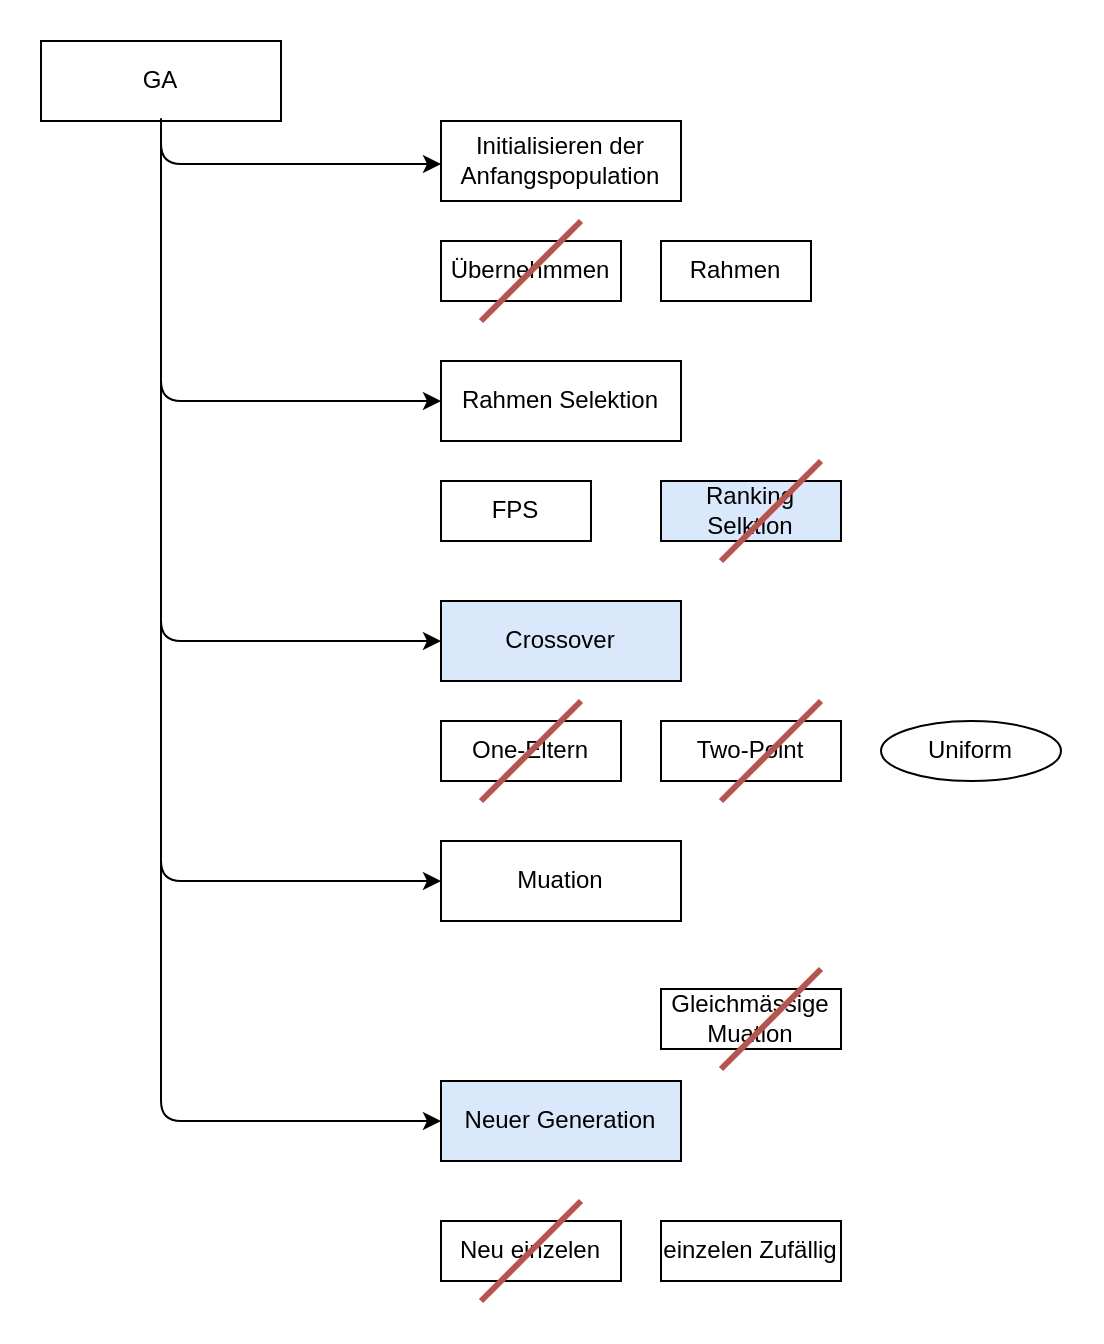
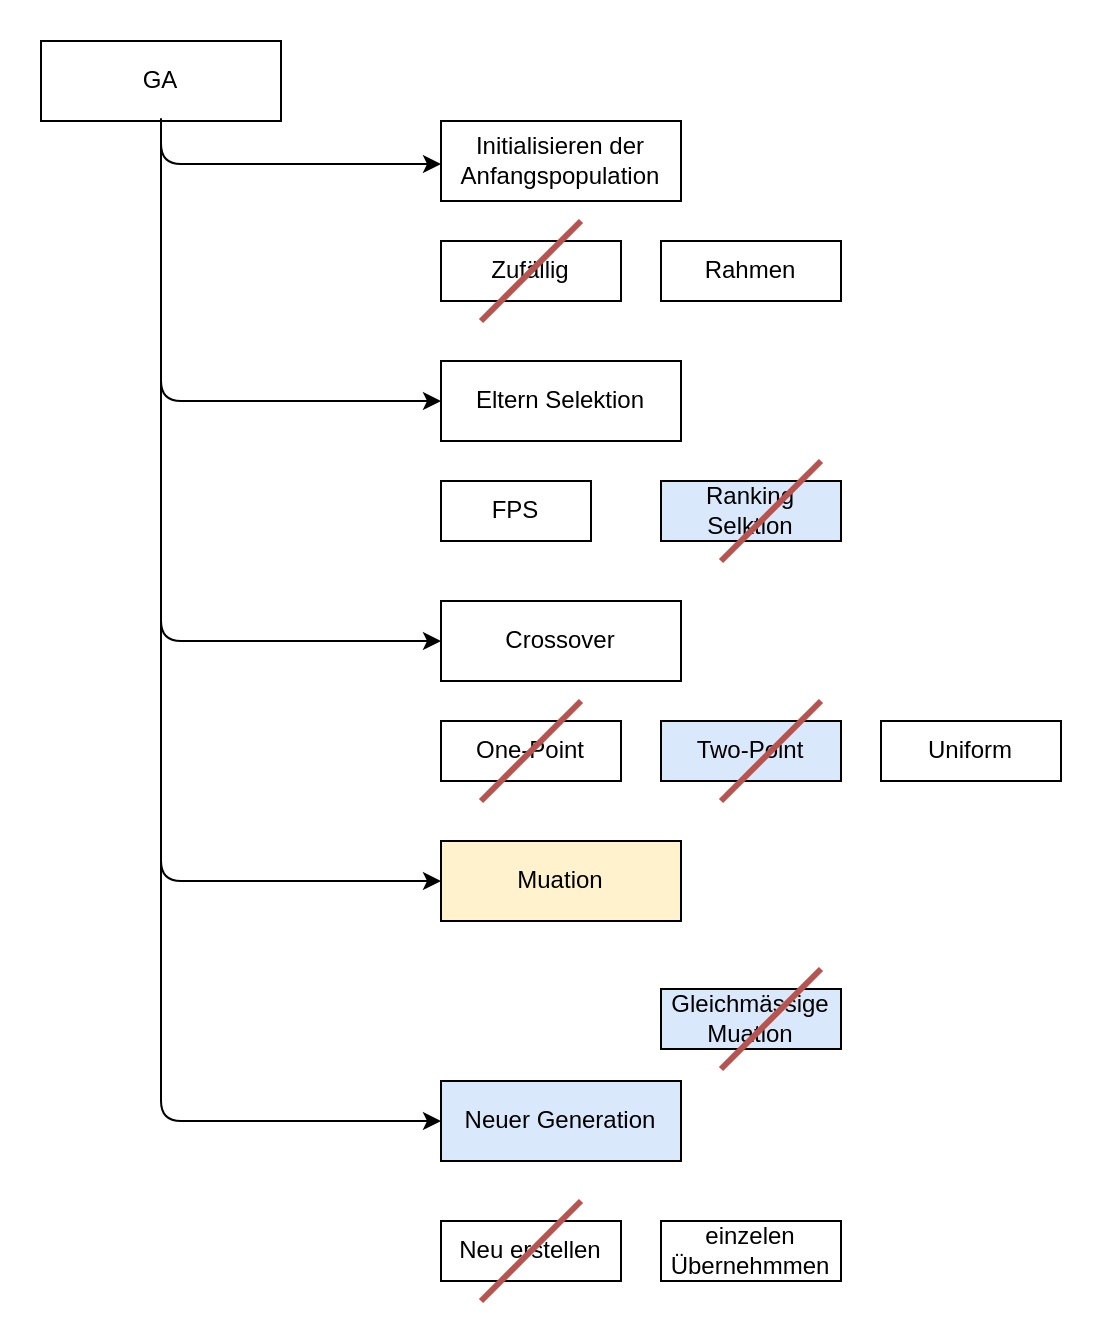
(531, 271) -> (531, 271)
(736, 271) -> (751, 271)
(561, 401) -> (561, 401)
(561, 641) -> (561, 641)
(531, 751) -> (531, 751)
(751, 751) -> (751, 751)
(971, 751) -> (971, 751)
(561, 881) -> (561, 881)
(751, 1019) -> (751, 1019)
(531, 1251) -> (531, 1251)
(751, 1251) -> (751, 1251)
